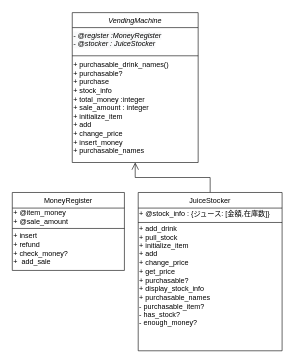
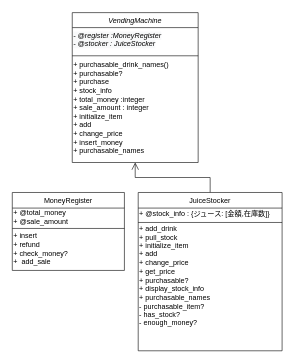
(40, 217) -> (40, 217)
